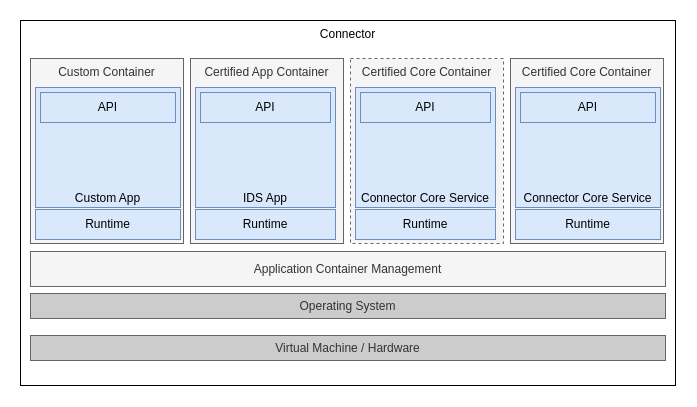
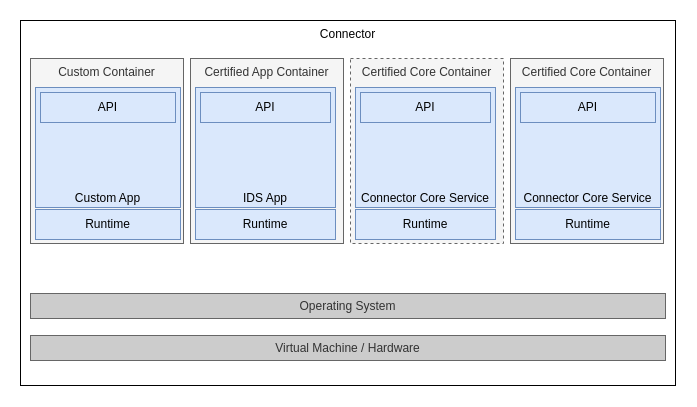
(348, 269) -> none
